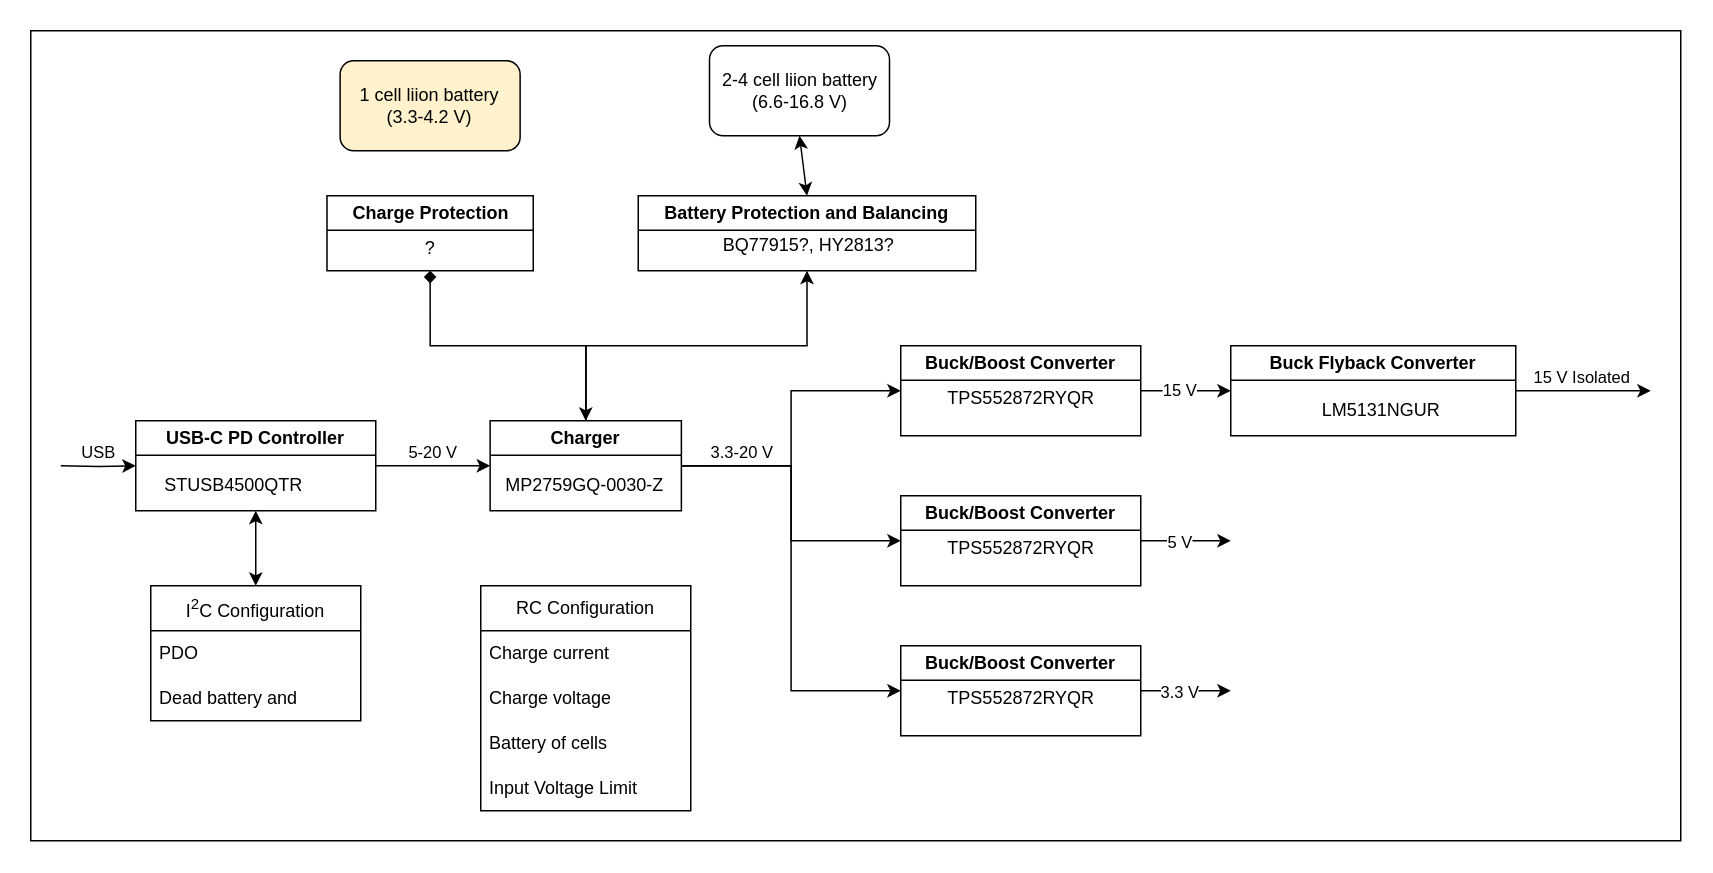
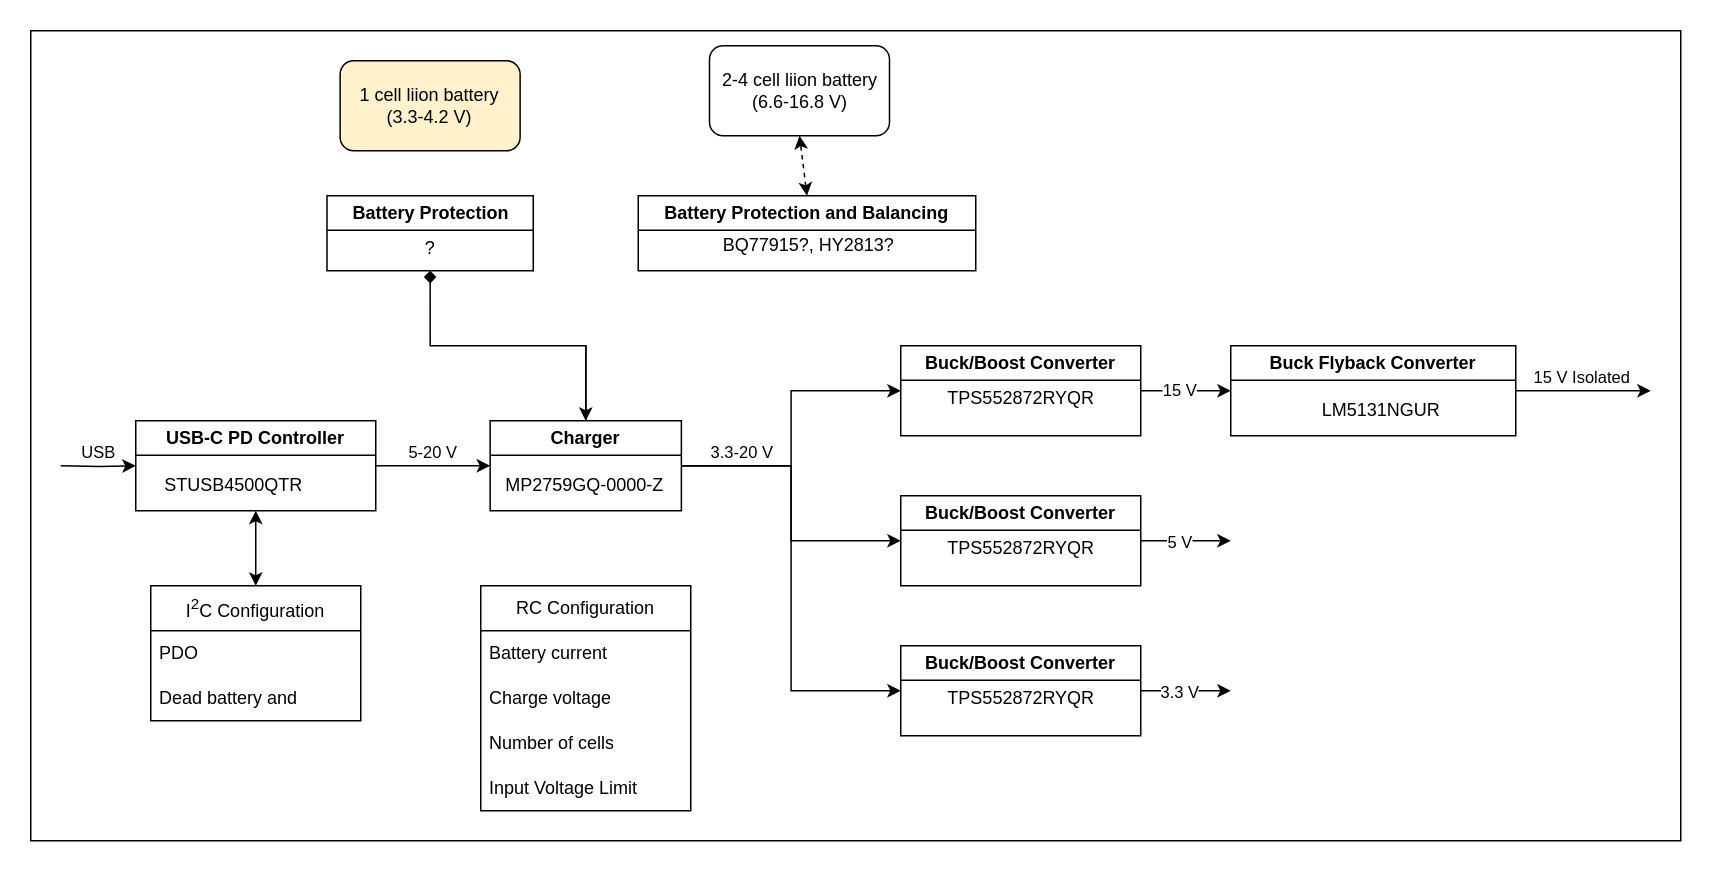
(803, 166) -> (803, 166)
(431, 214) -> (431, 214)
(730, 346) -> none
(585, 485) -> (585, 485)
(558, 653) -> (563, 653)
(561, 743) -> (556, 743)
